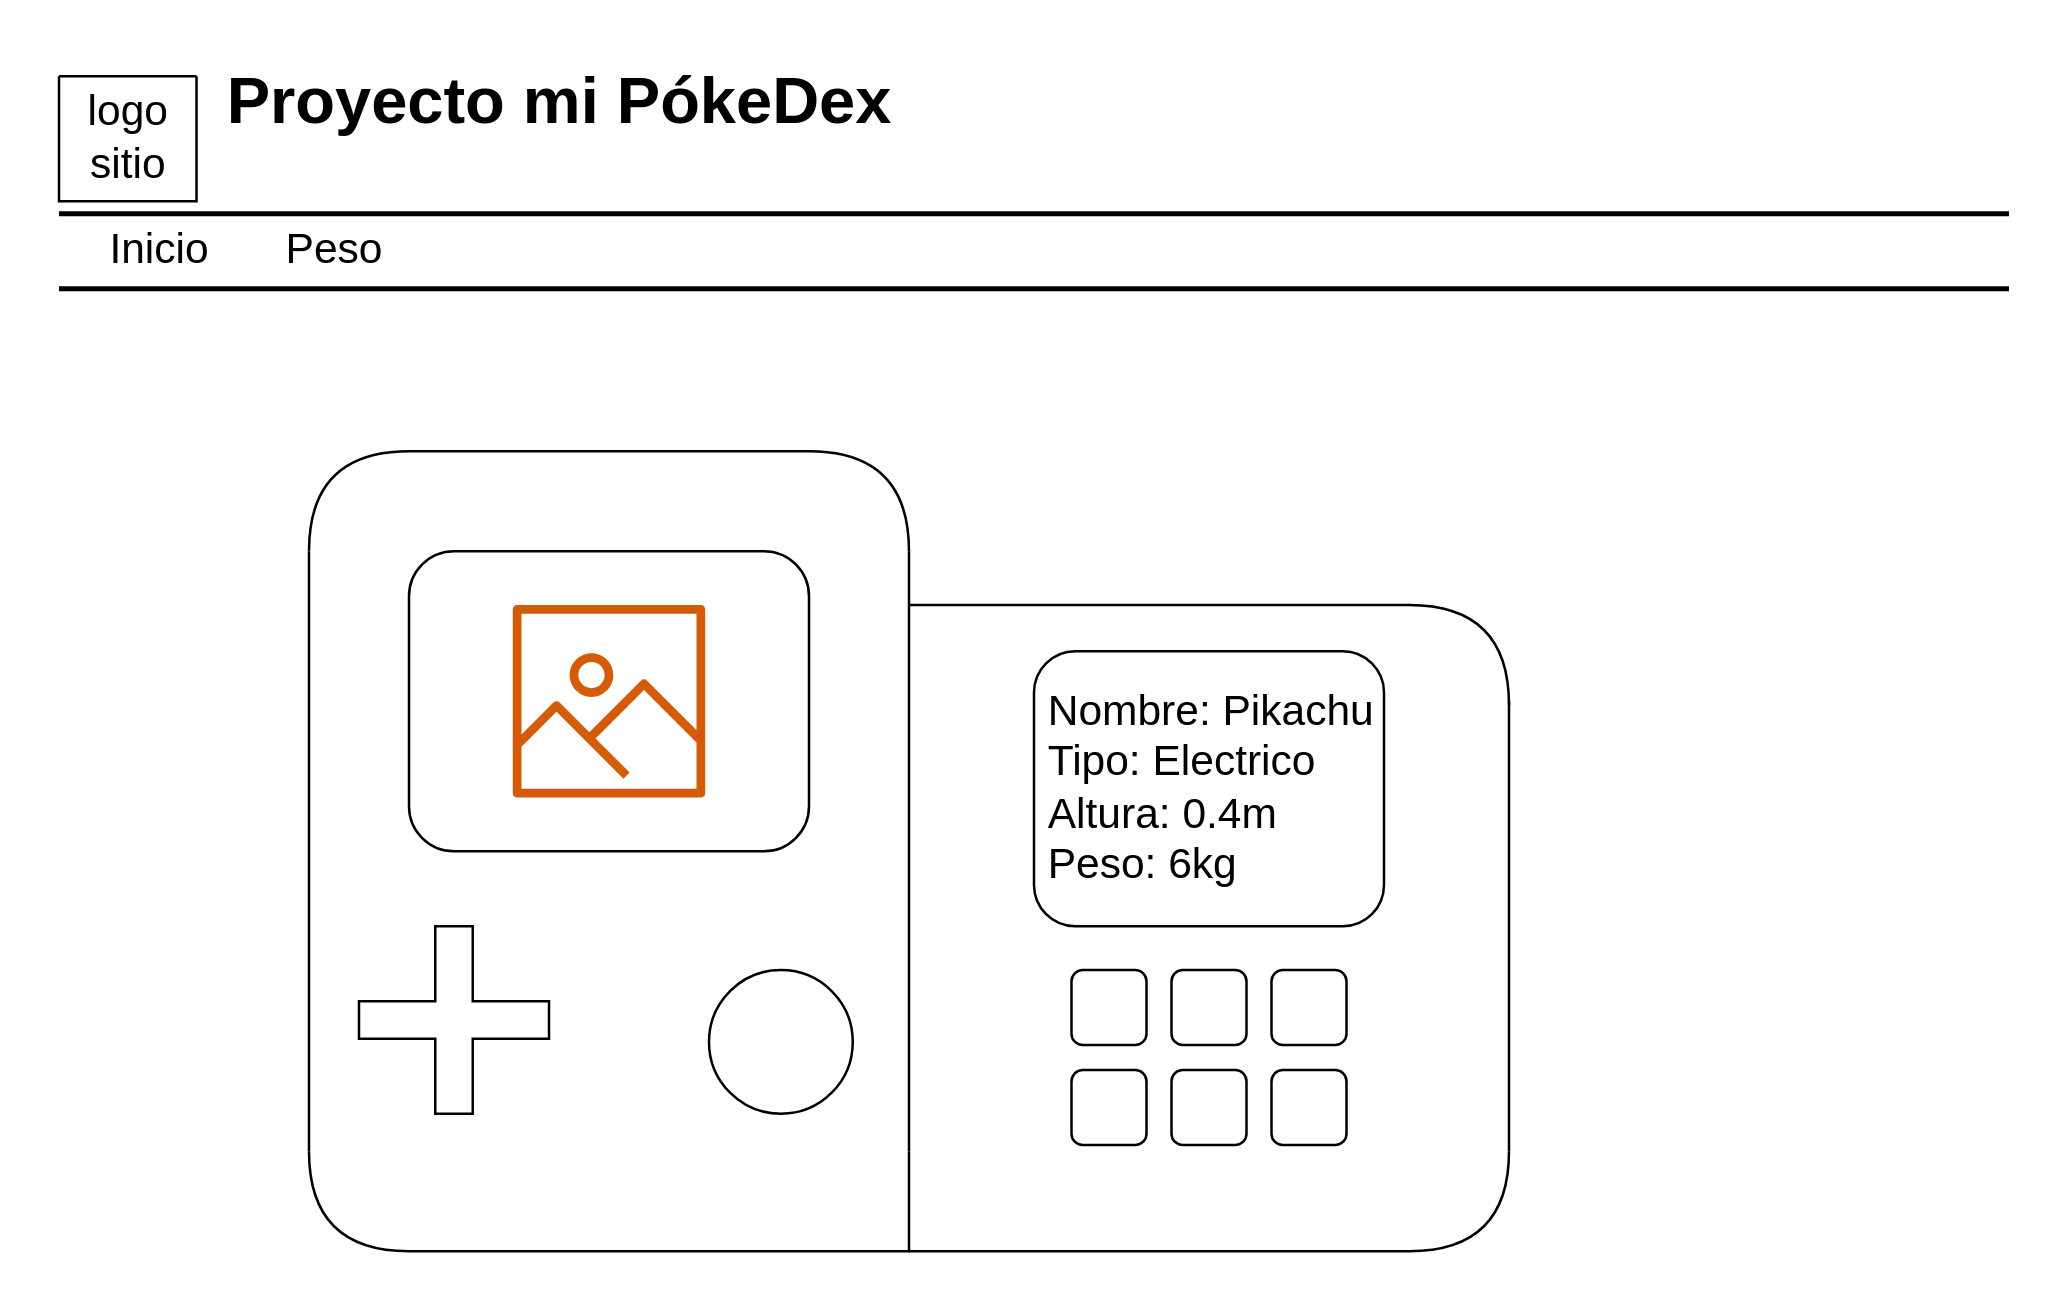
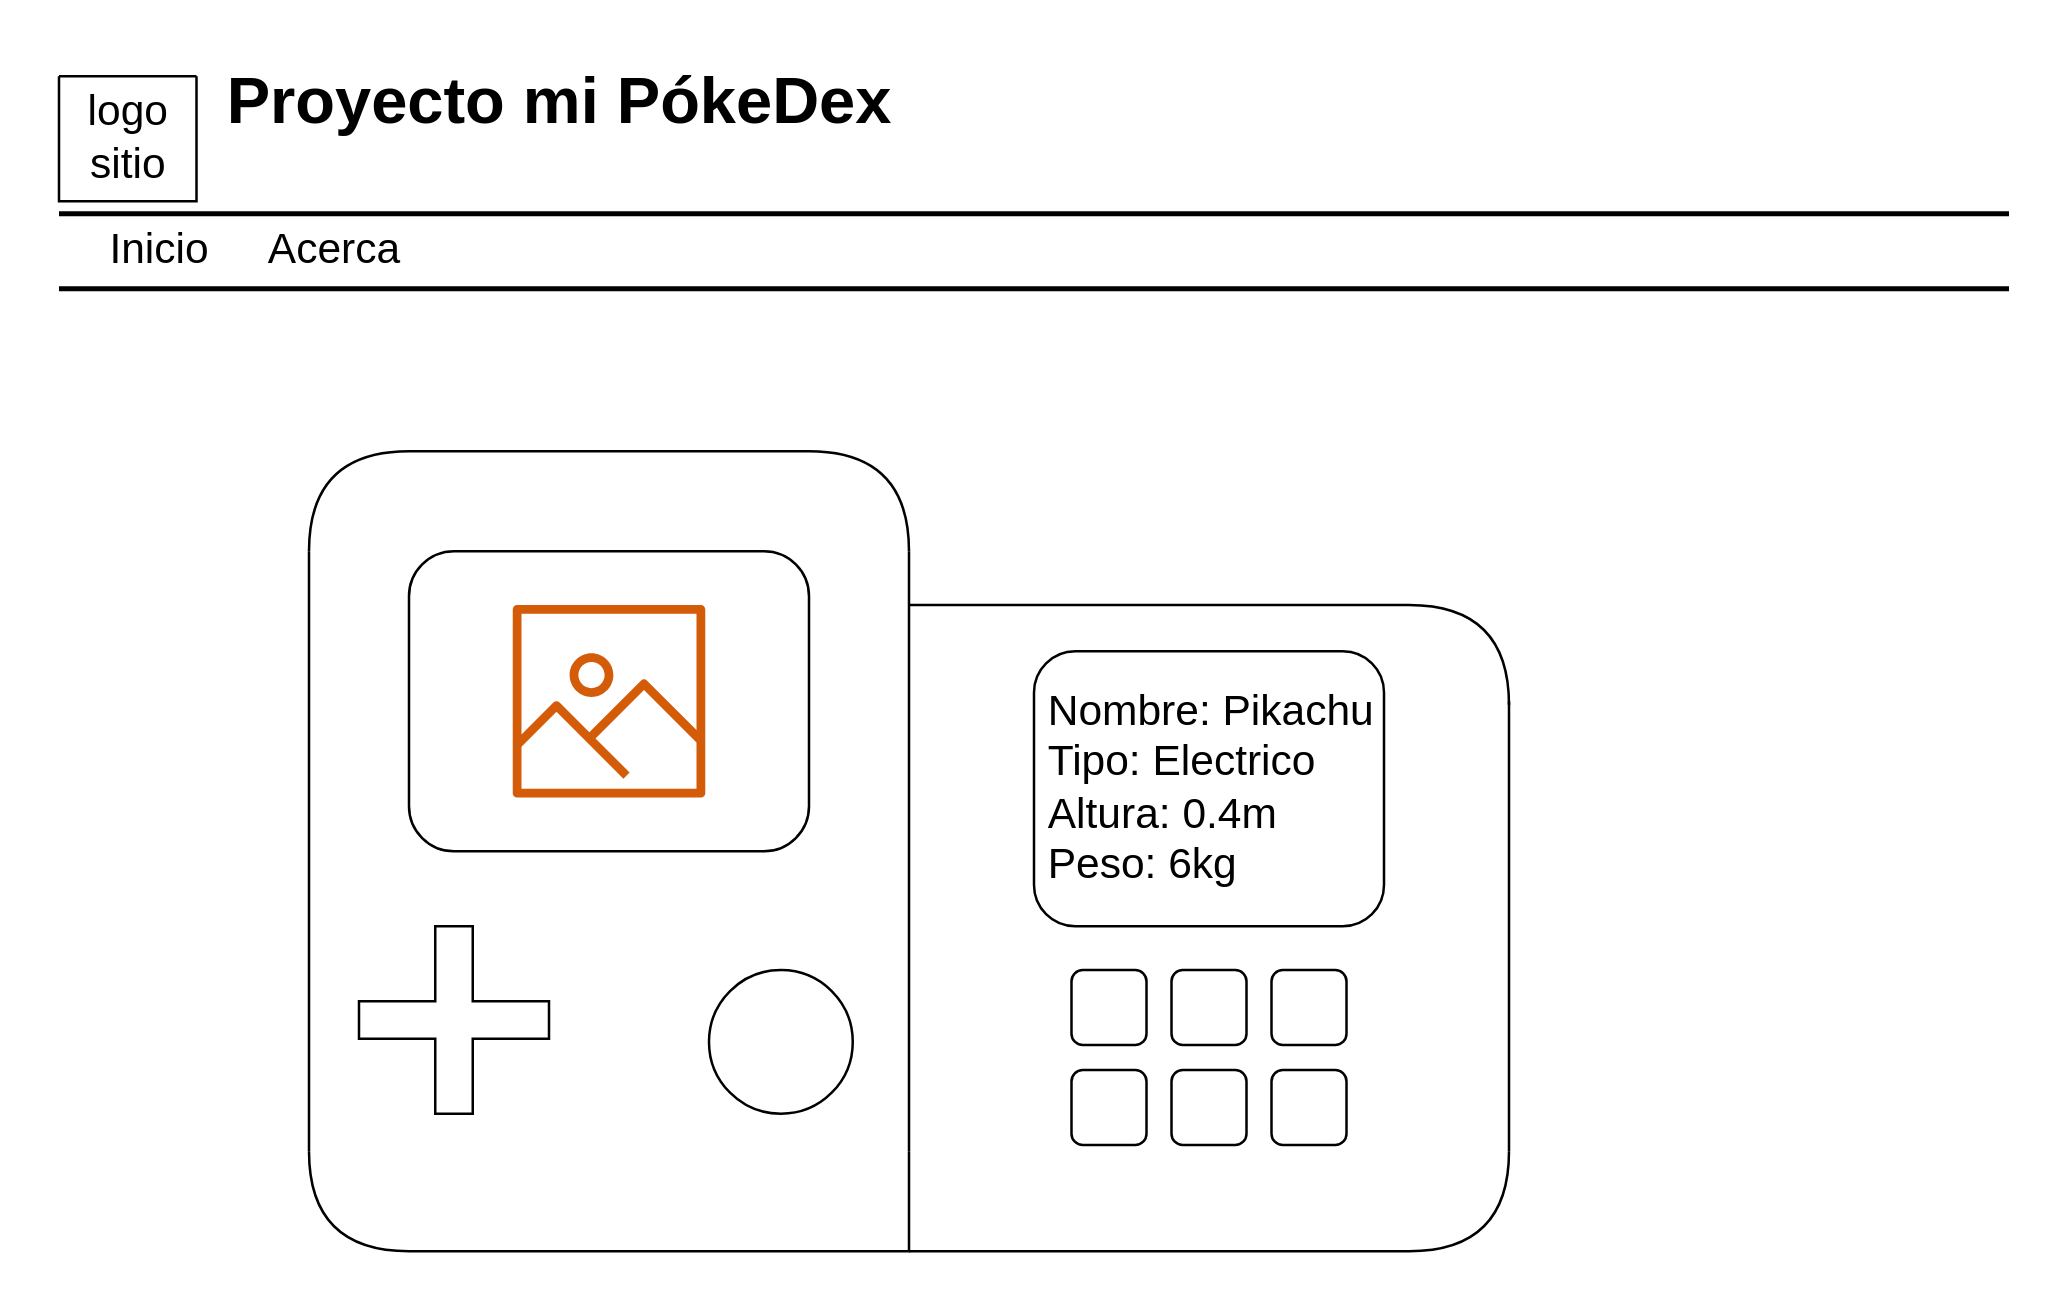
(335, 251) -> (335, 251)
